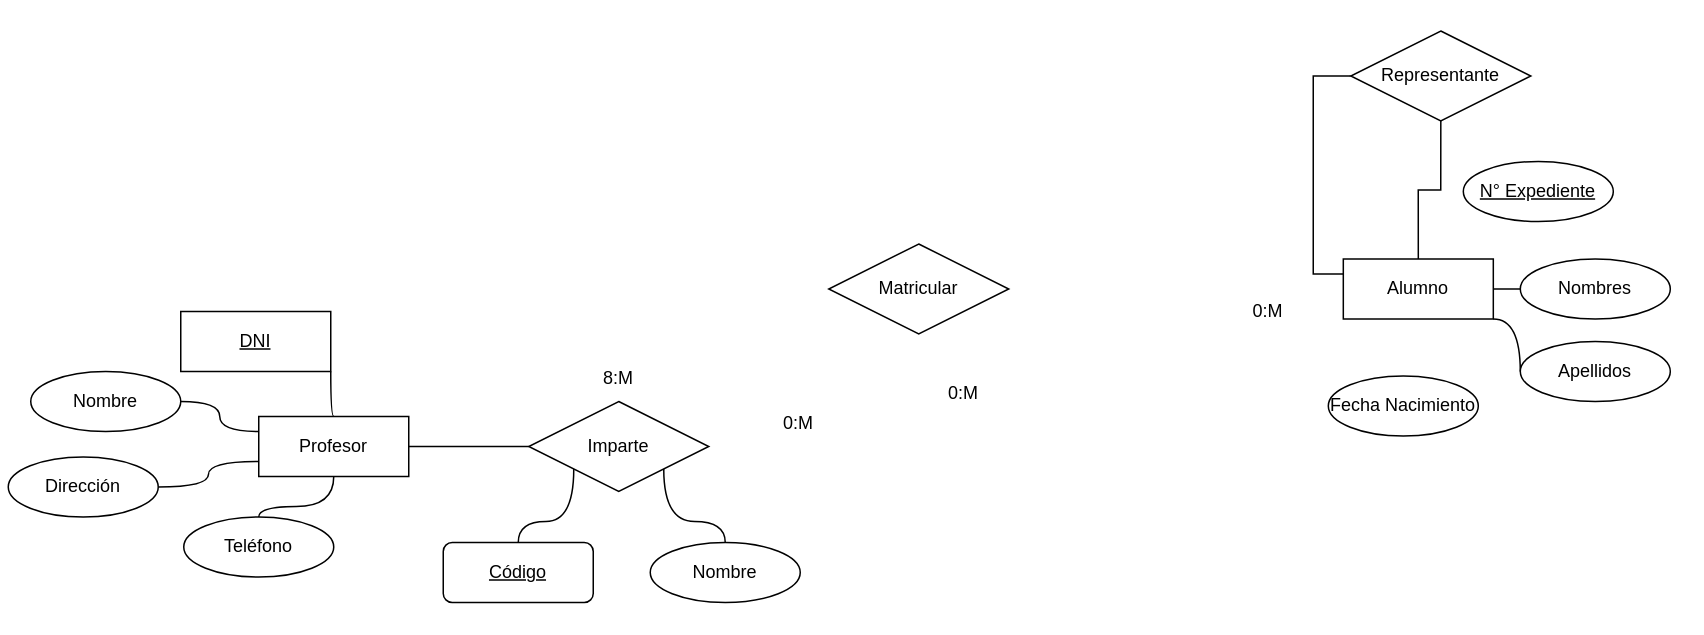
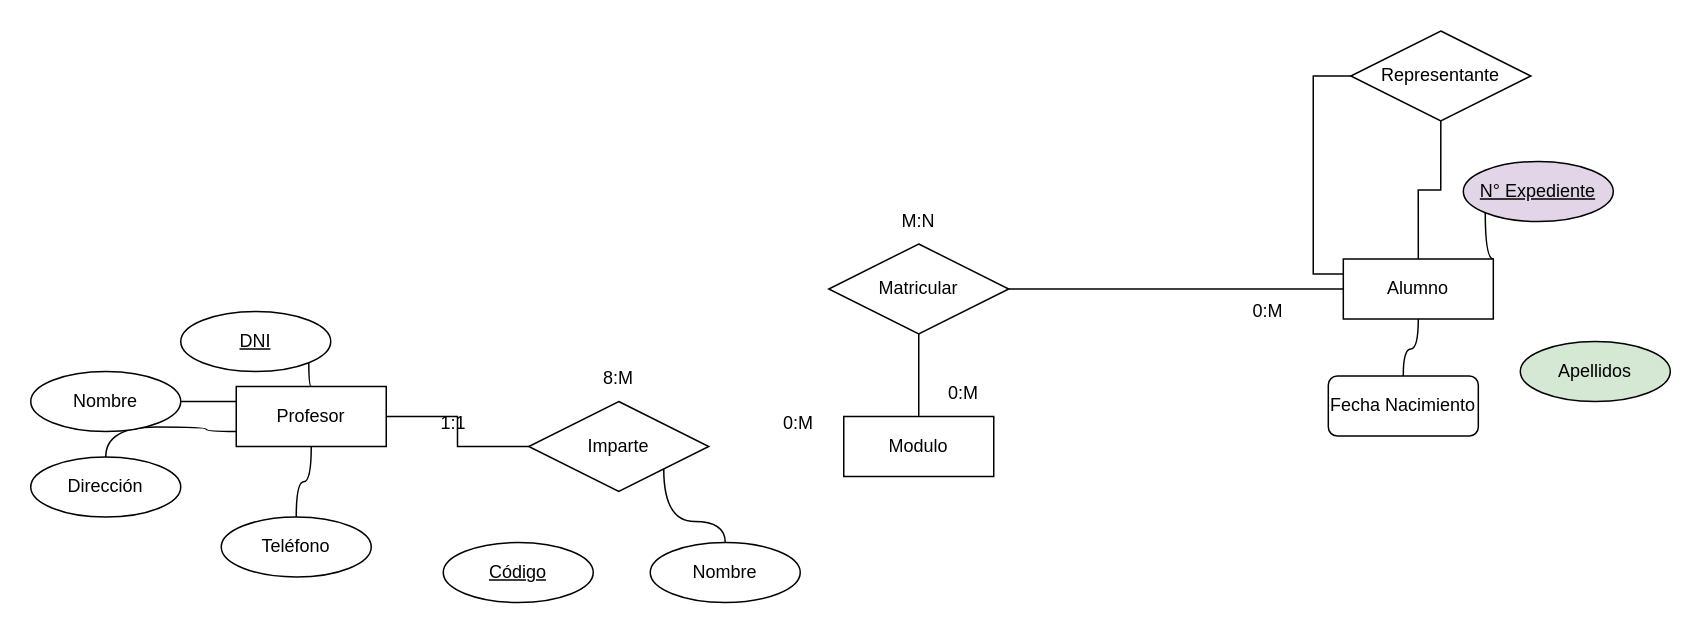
(1538, 191) -> (1538, 191)
none -> (919, 221)
none -> (1486, 237)
none -> (1176, 289)
(1507, 289) -> none
(1595, 289) -> none
(1516, 338) -> none
(256, 341) -> (256, 341)
none -> (1412, 348)
(1595, 371) -> (1595, 371)
none -> (919, 375)
(1403, 406) -> (1403, 406)
none -> (454, 424)
(334, 446) -> (311, 416)
none -> (919, 446)
(83, 487) -> (106, 487)
(560, 517) -> none
(259, 547) -> (296, 547)
(518, 572) -> (518, 572)
